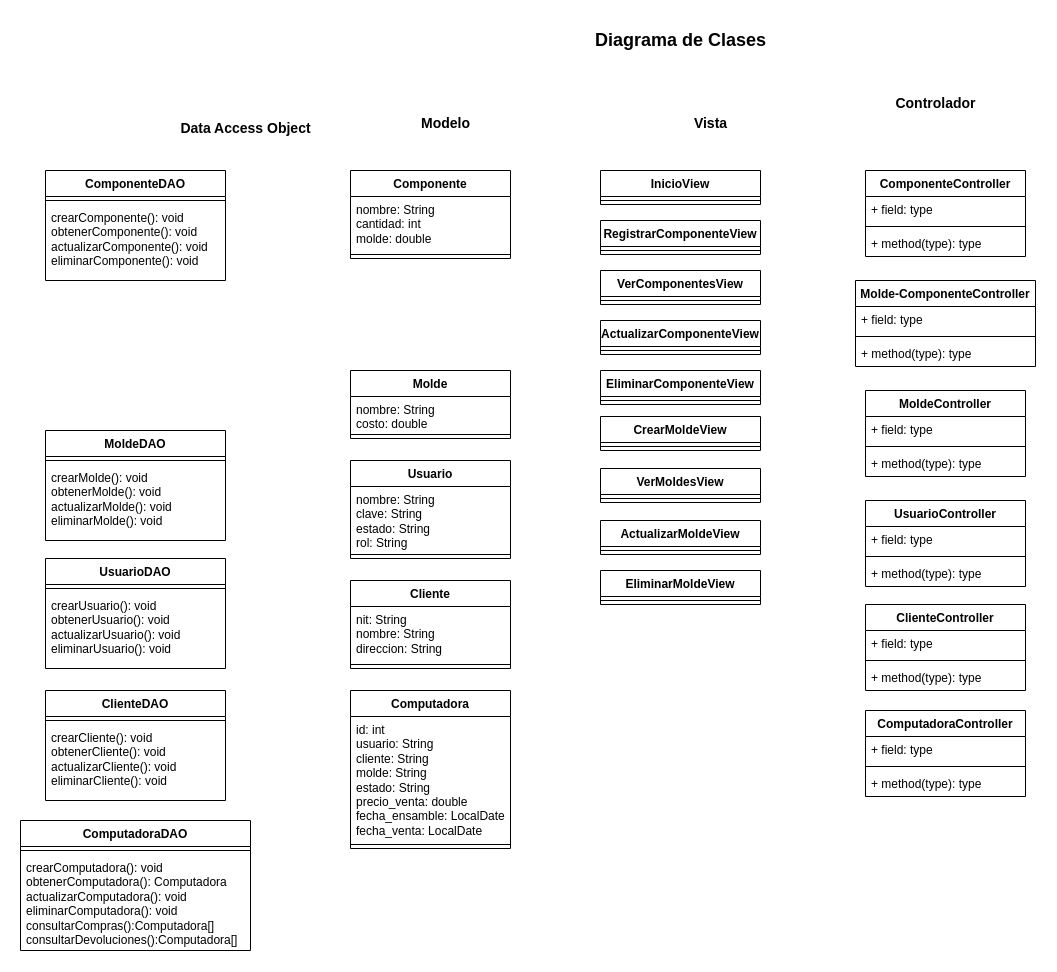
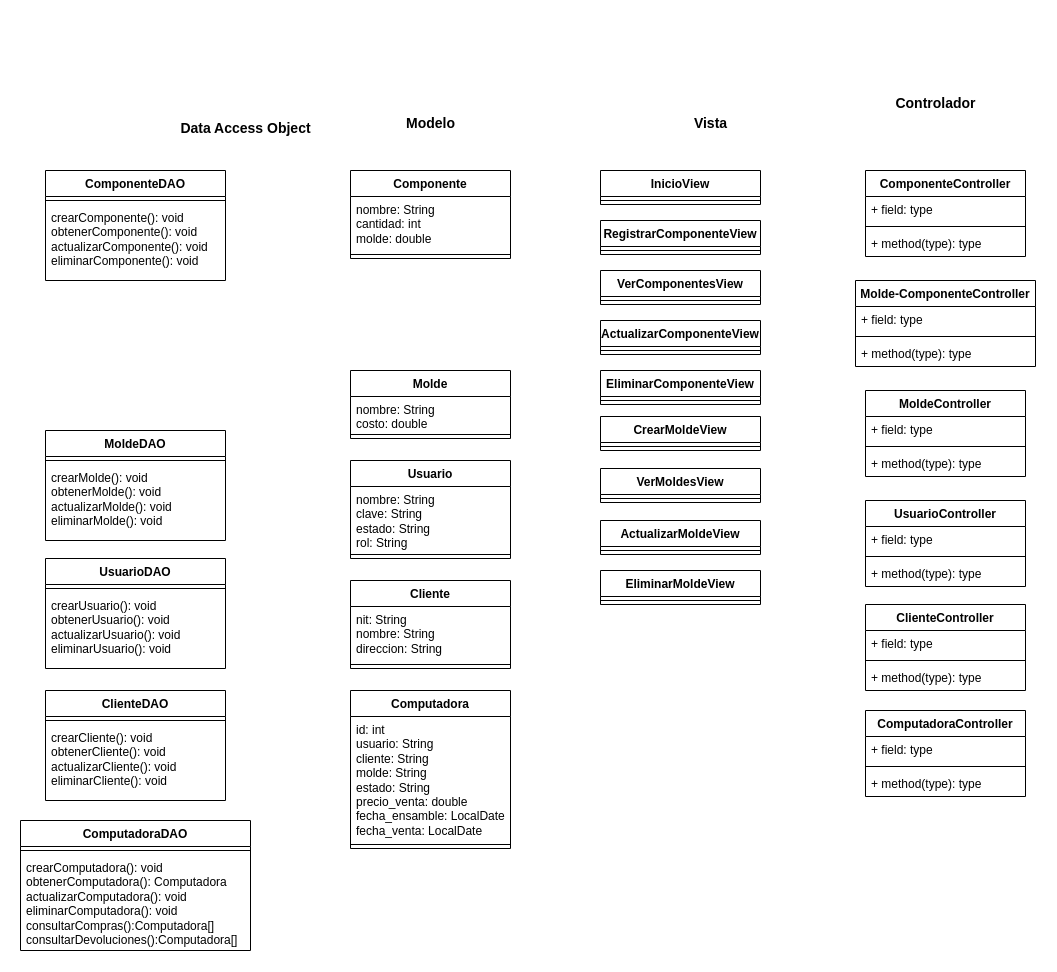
(681, 41) -> none
(446, 124) -> (431, 124)
